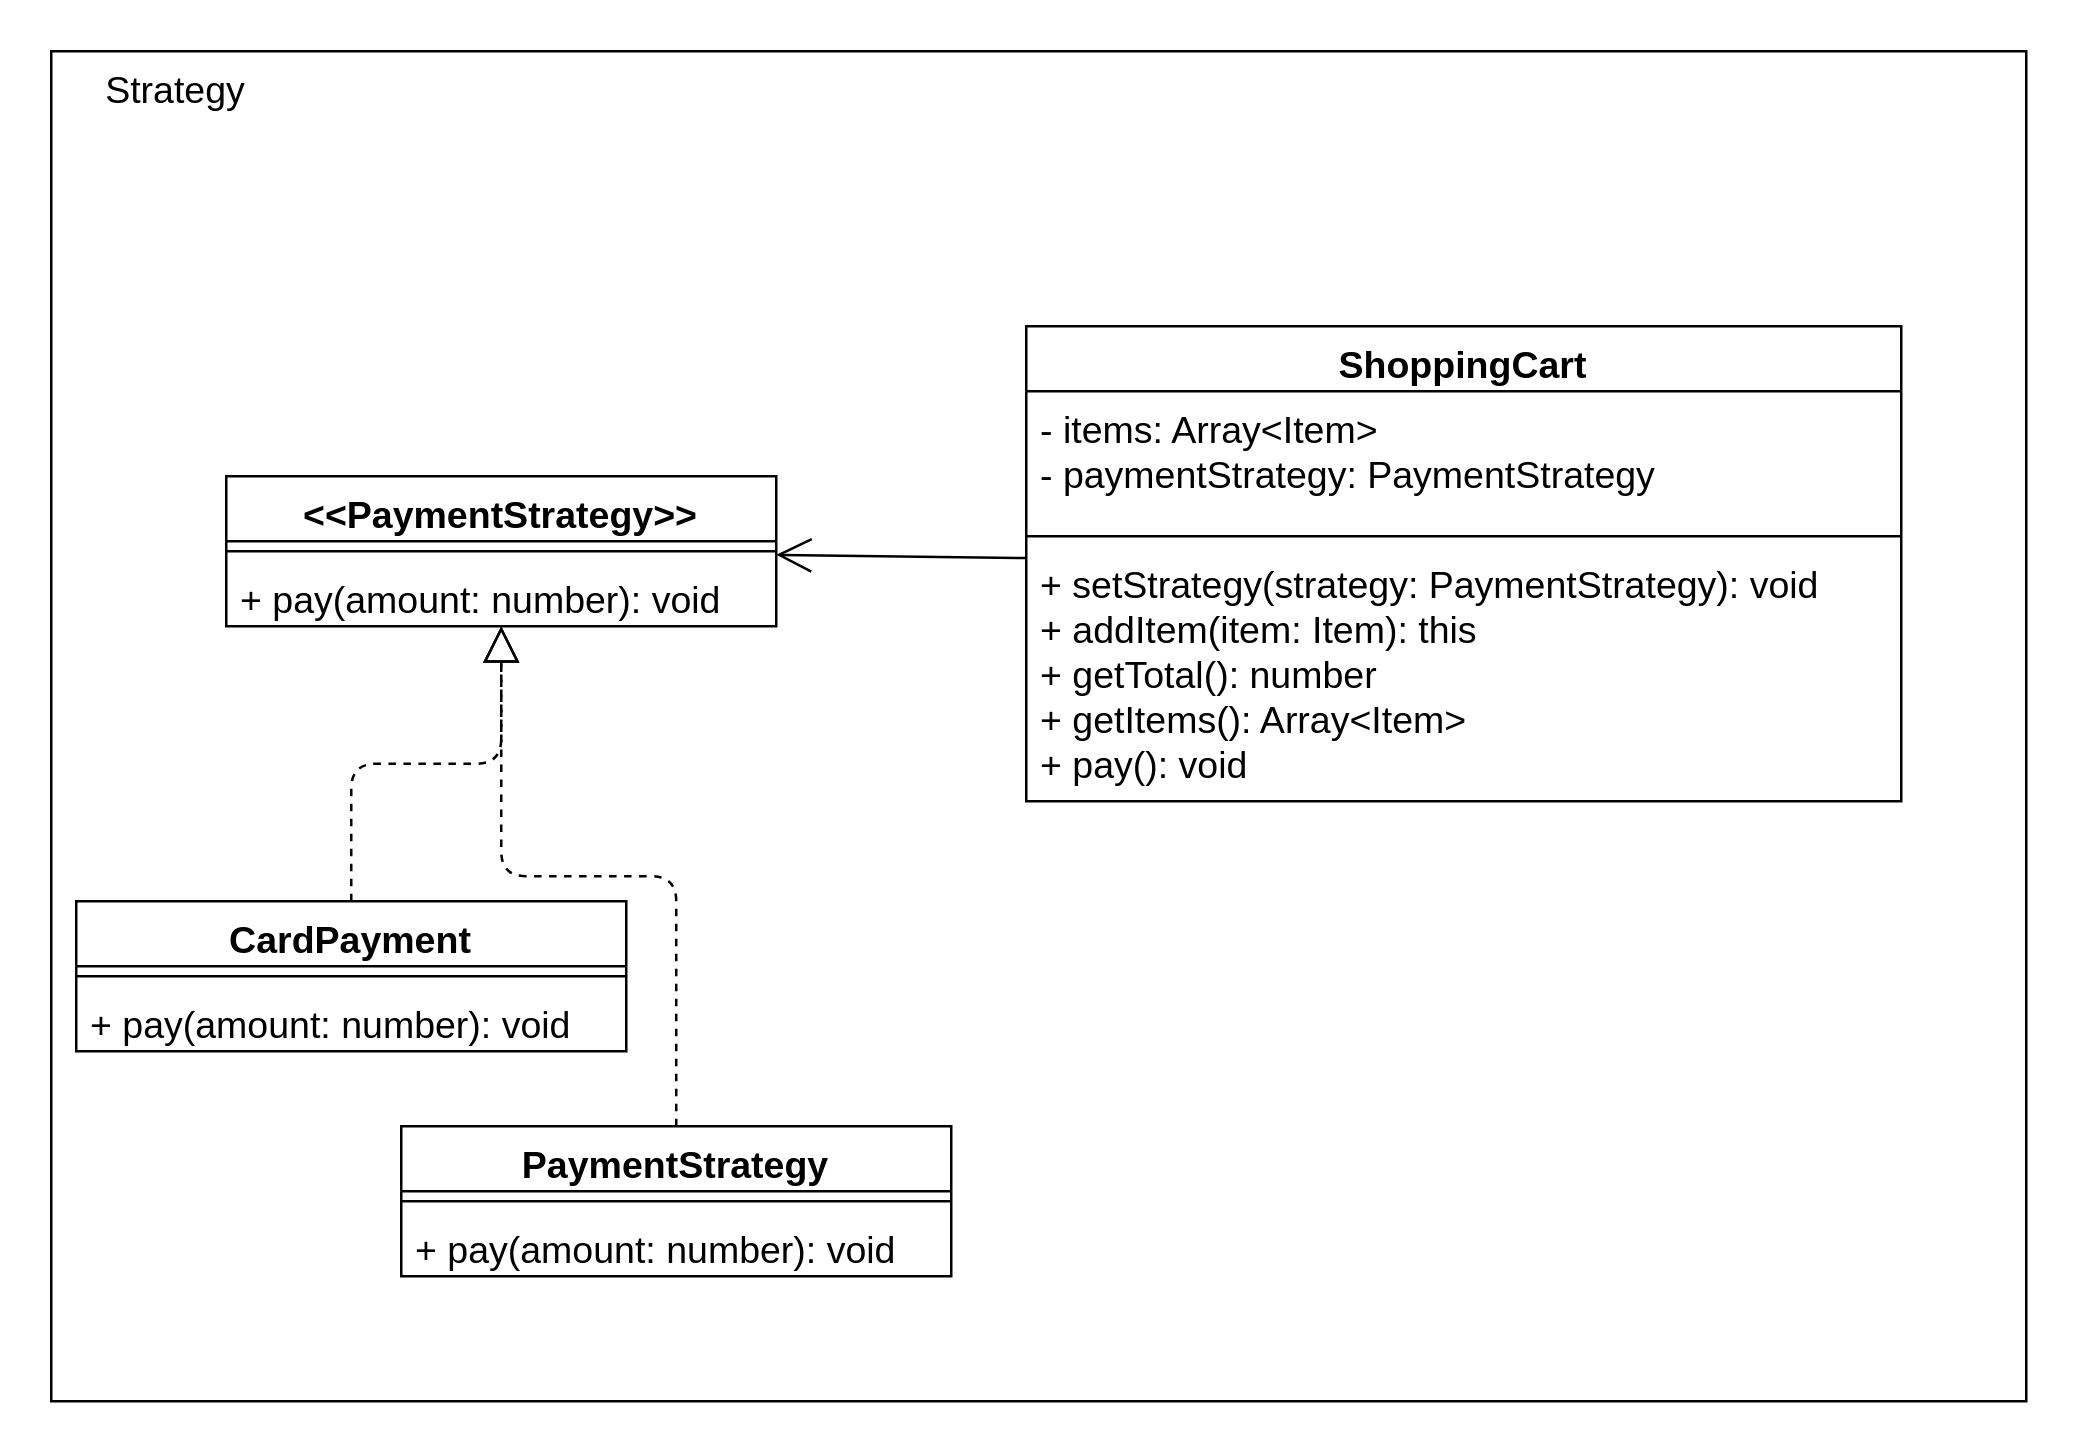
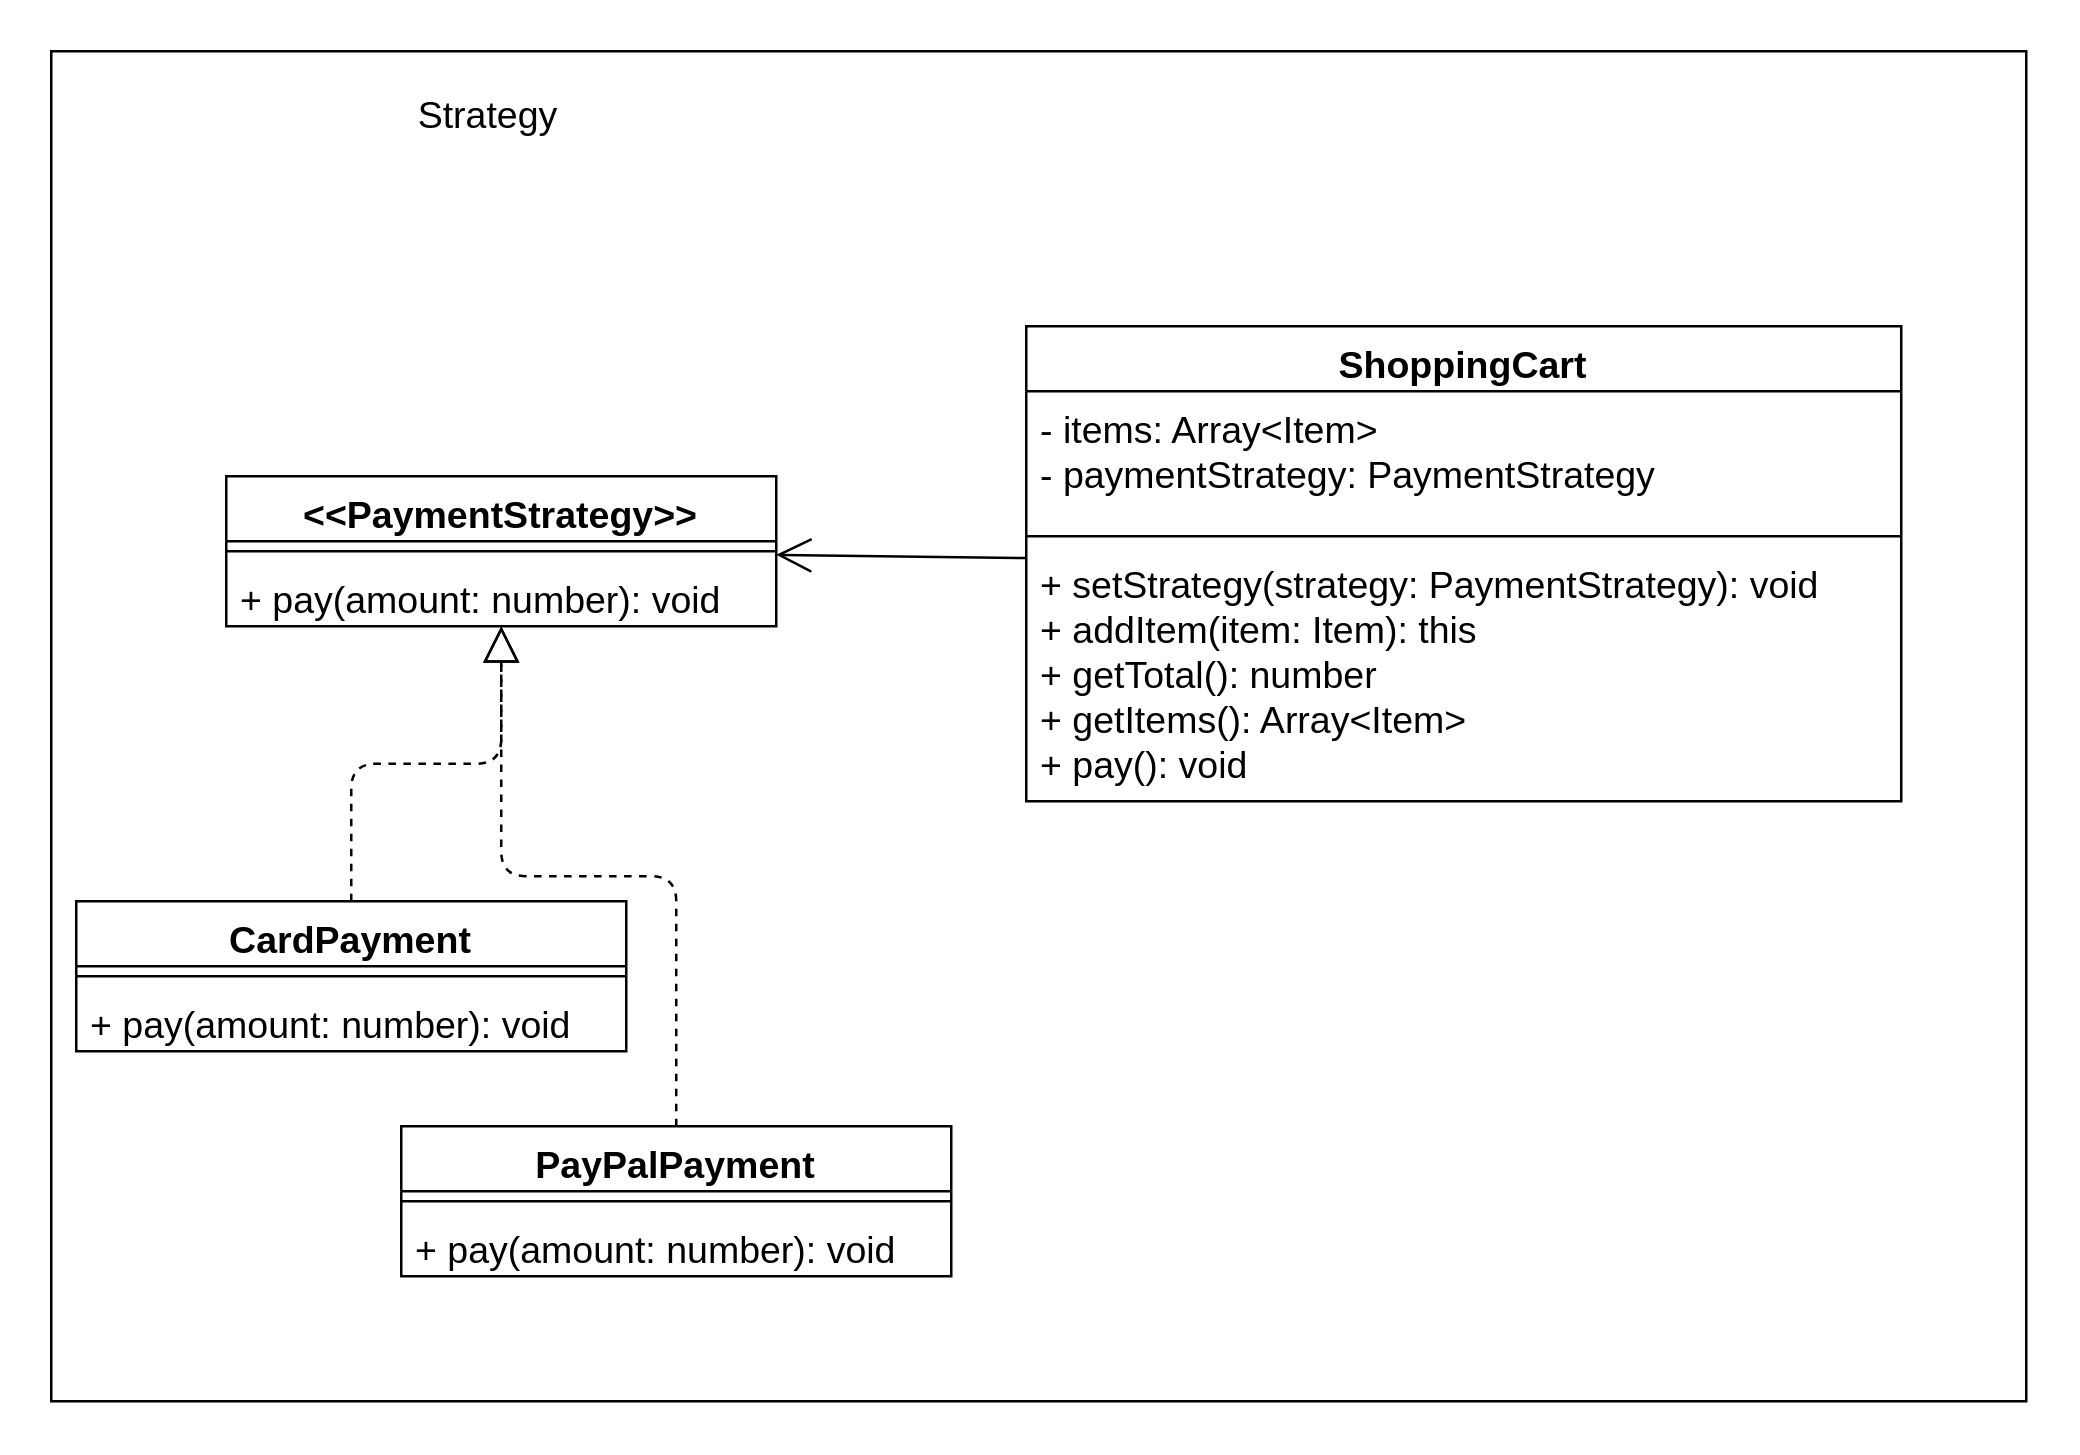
(176, 89) -> (489, 114)
(675, 1165) -> (675, 1165)
